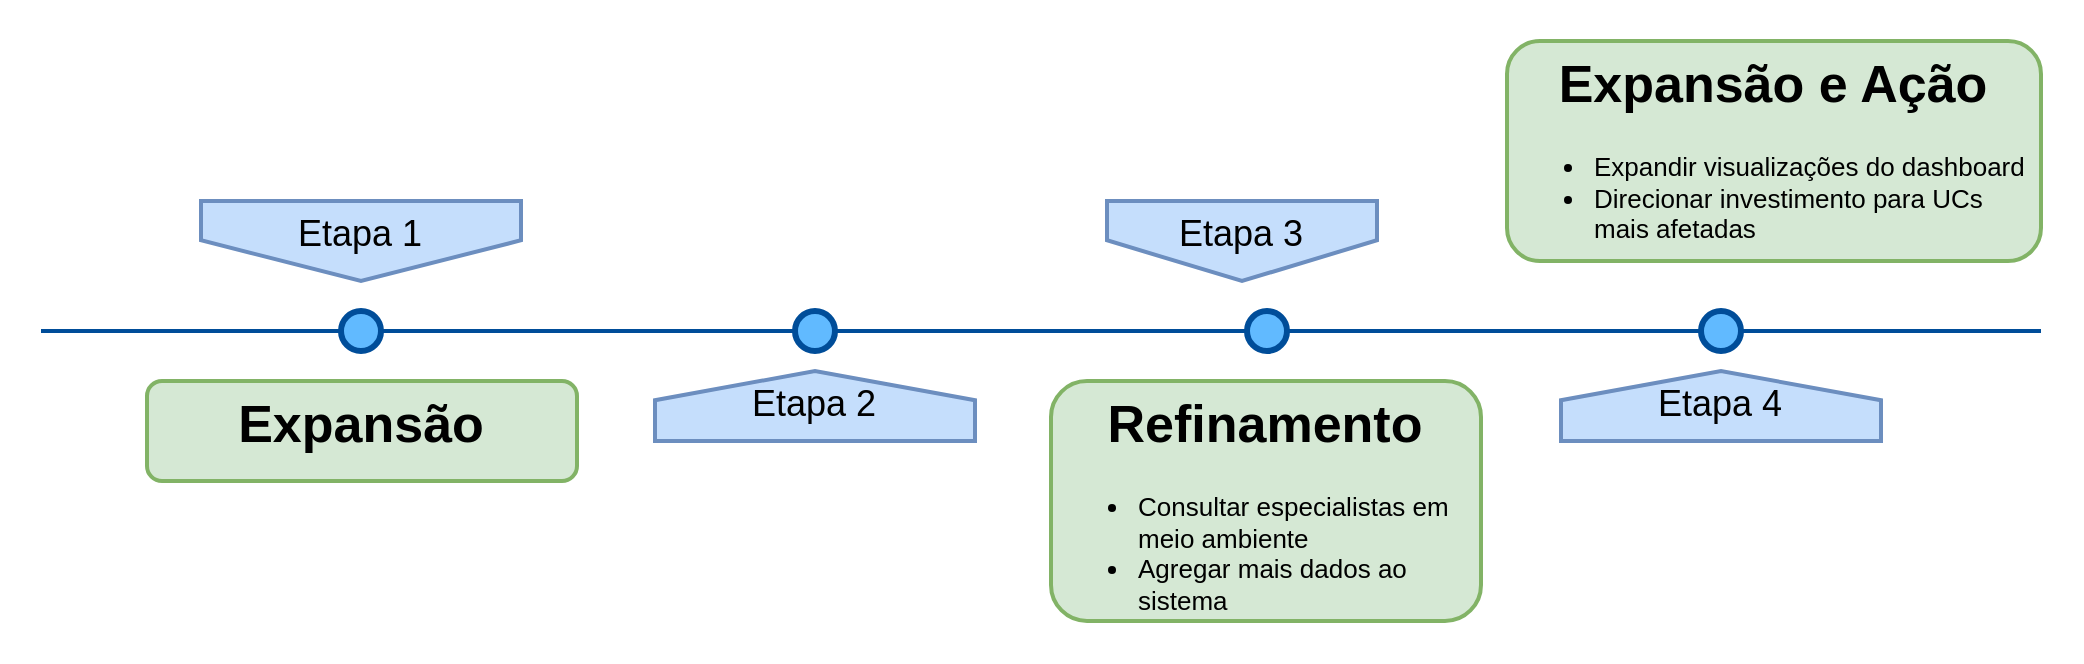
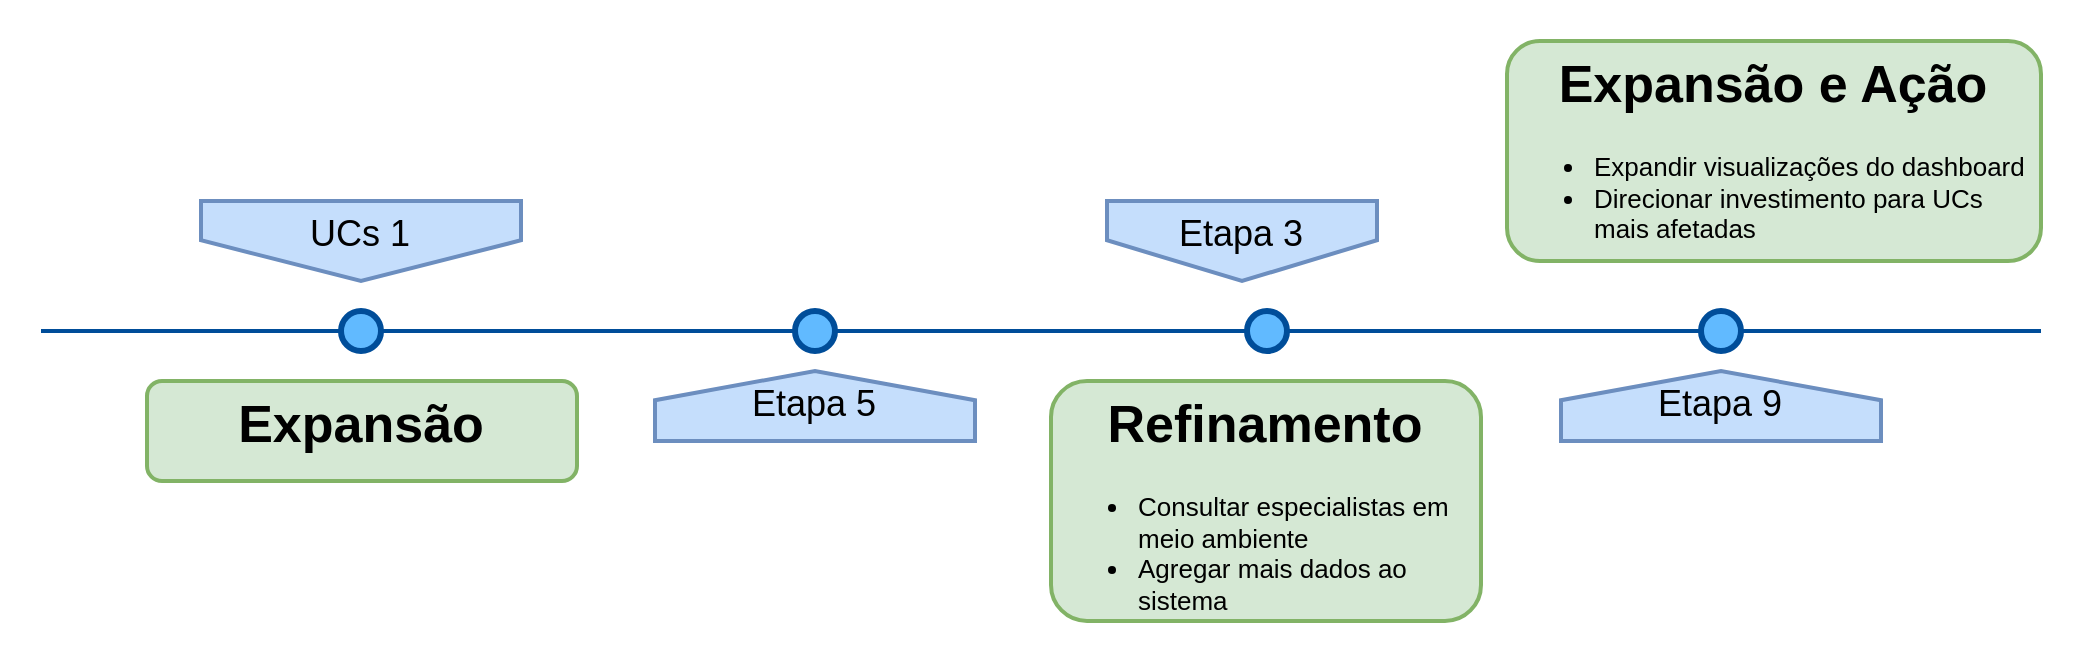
(361, 237) -> (361, 237)
(815, 405) -> (815, 405)
(1721, 405) -> (1721, 405)
